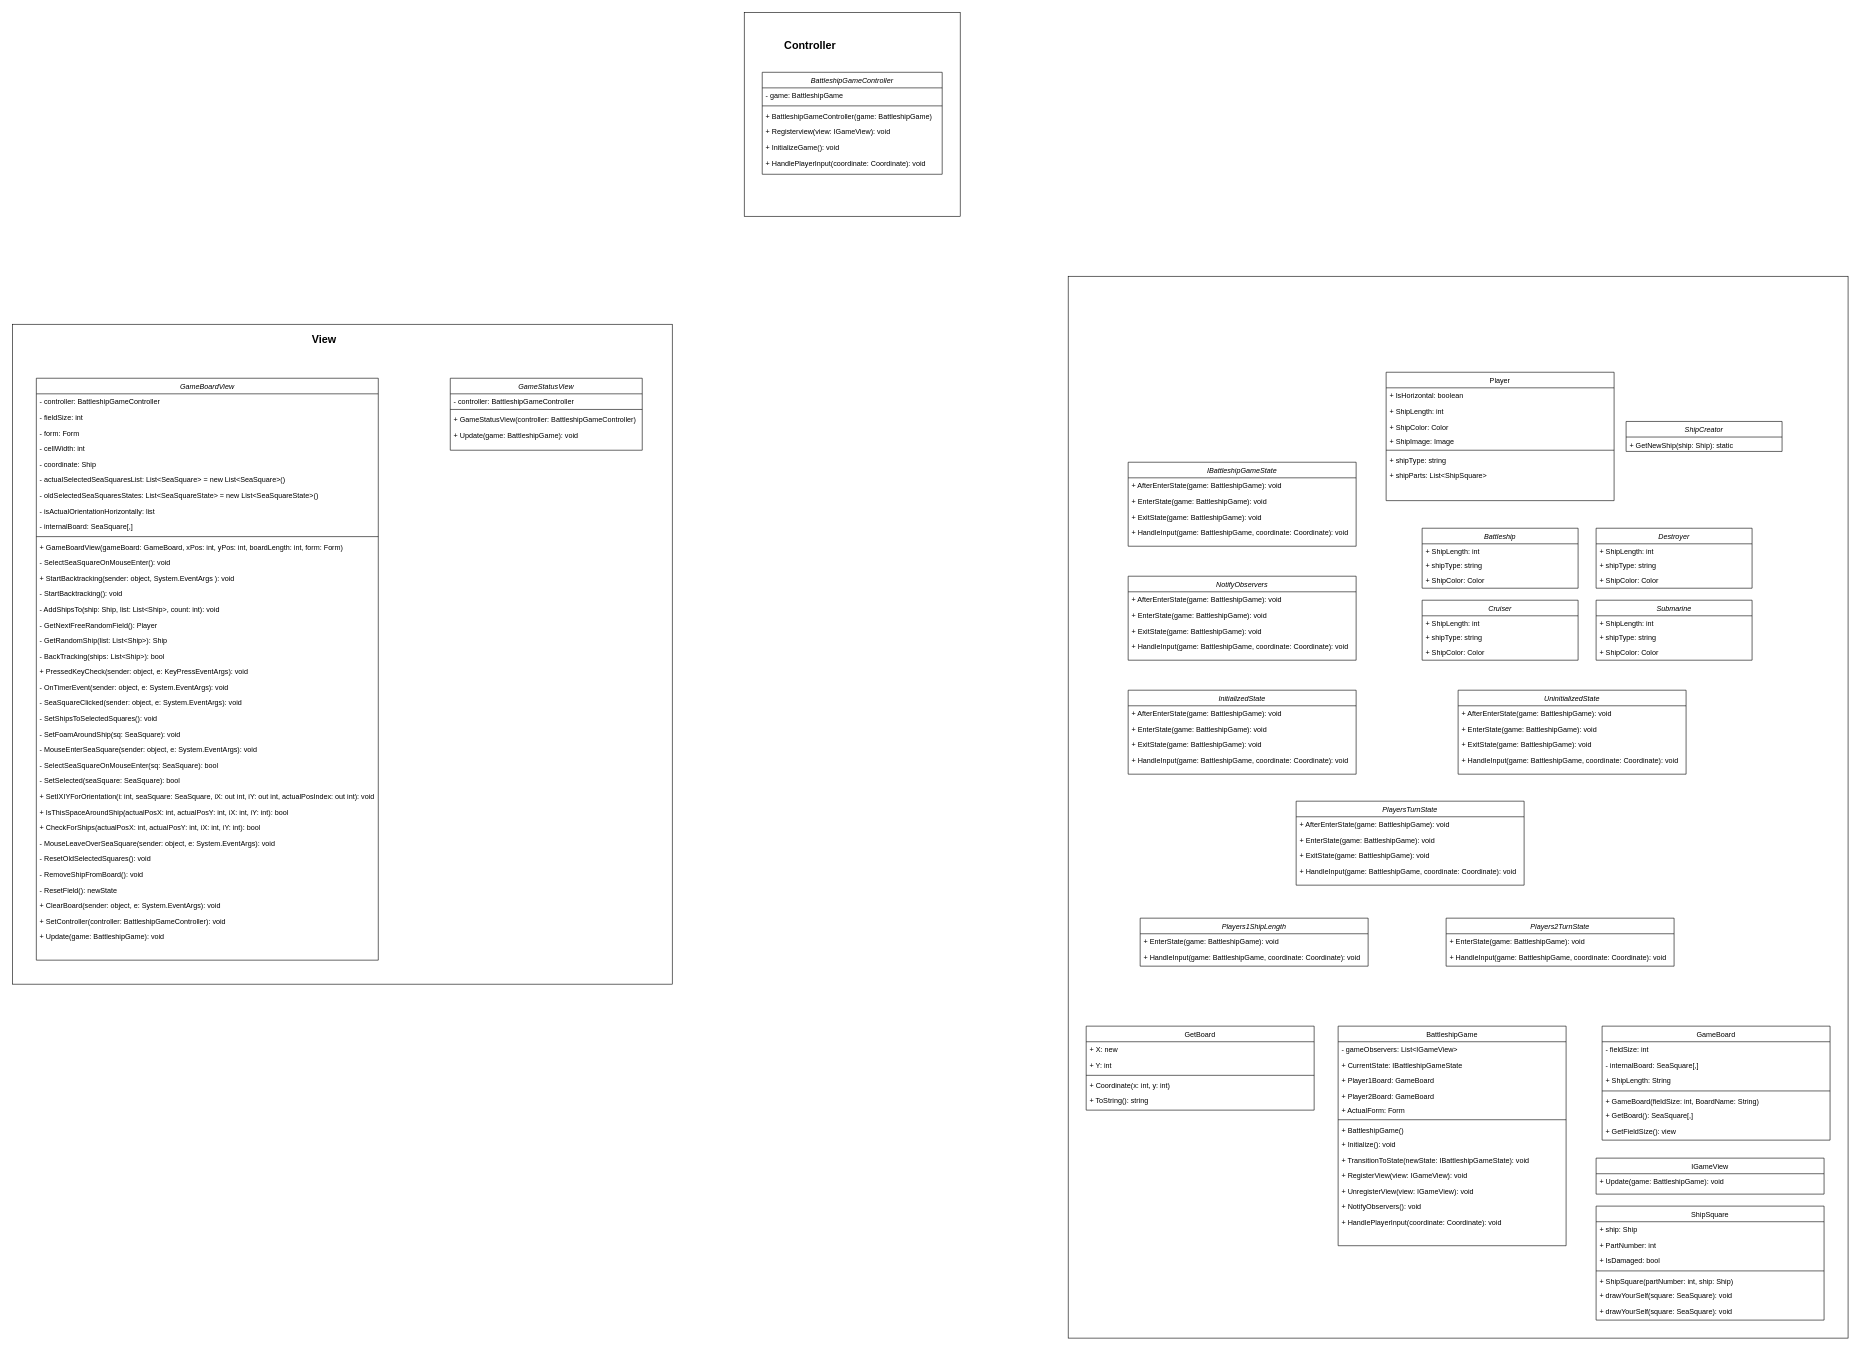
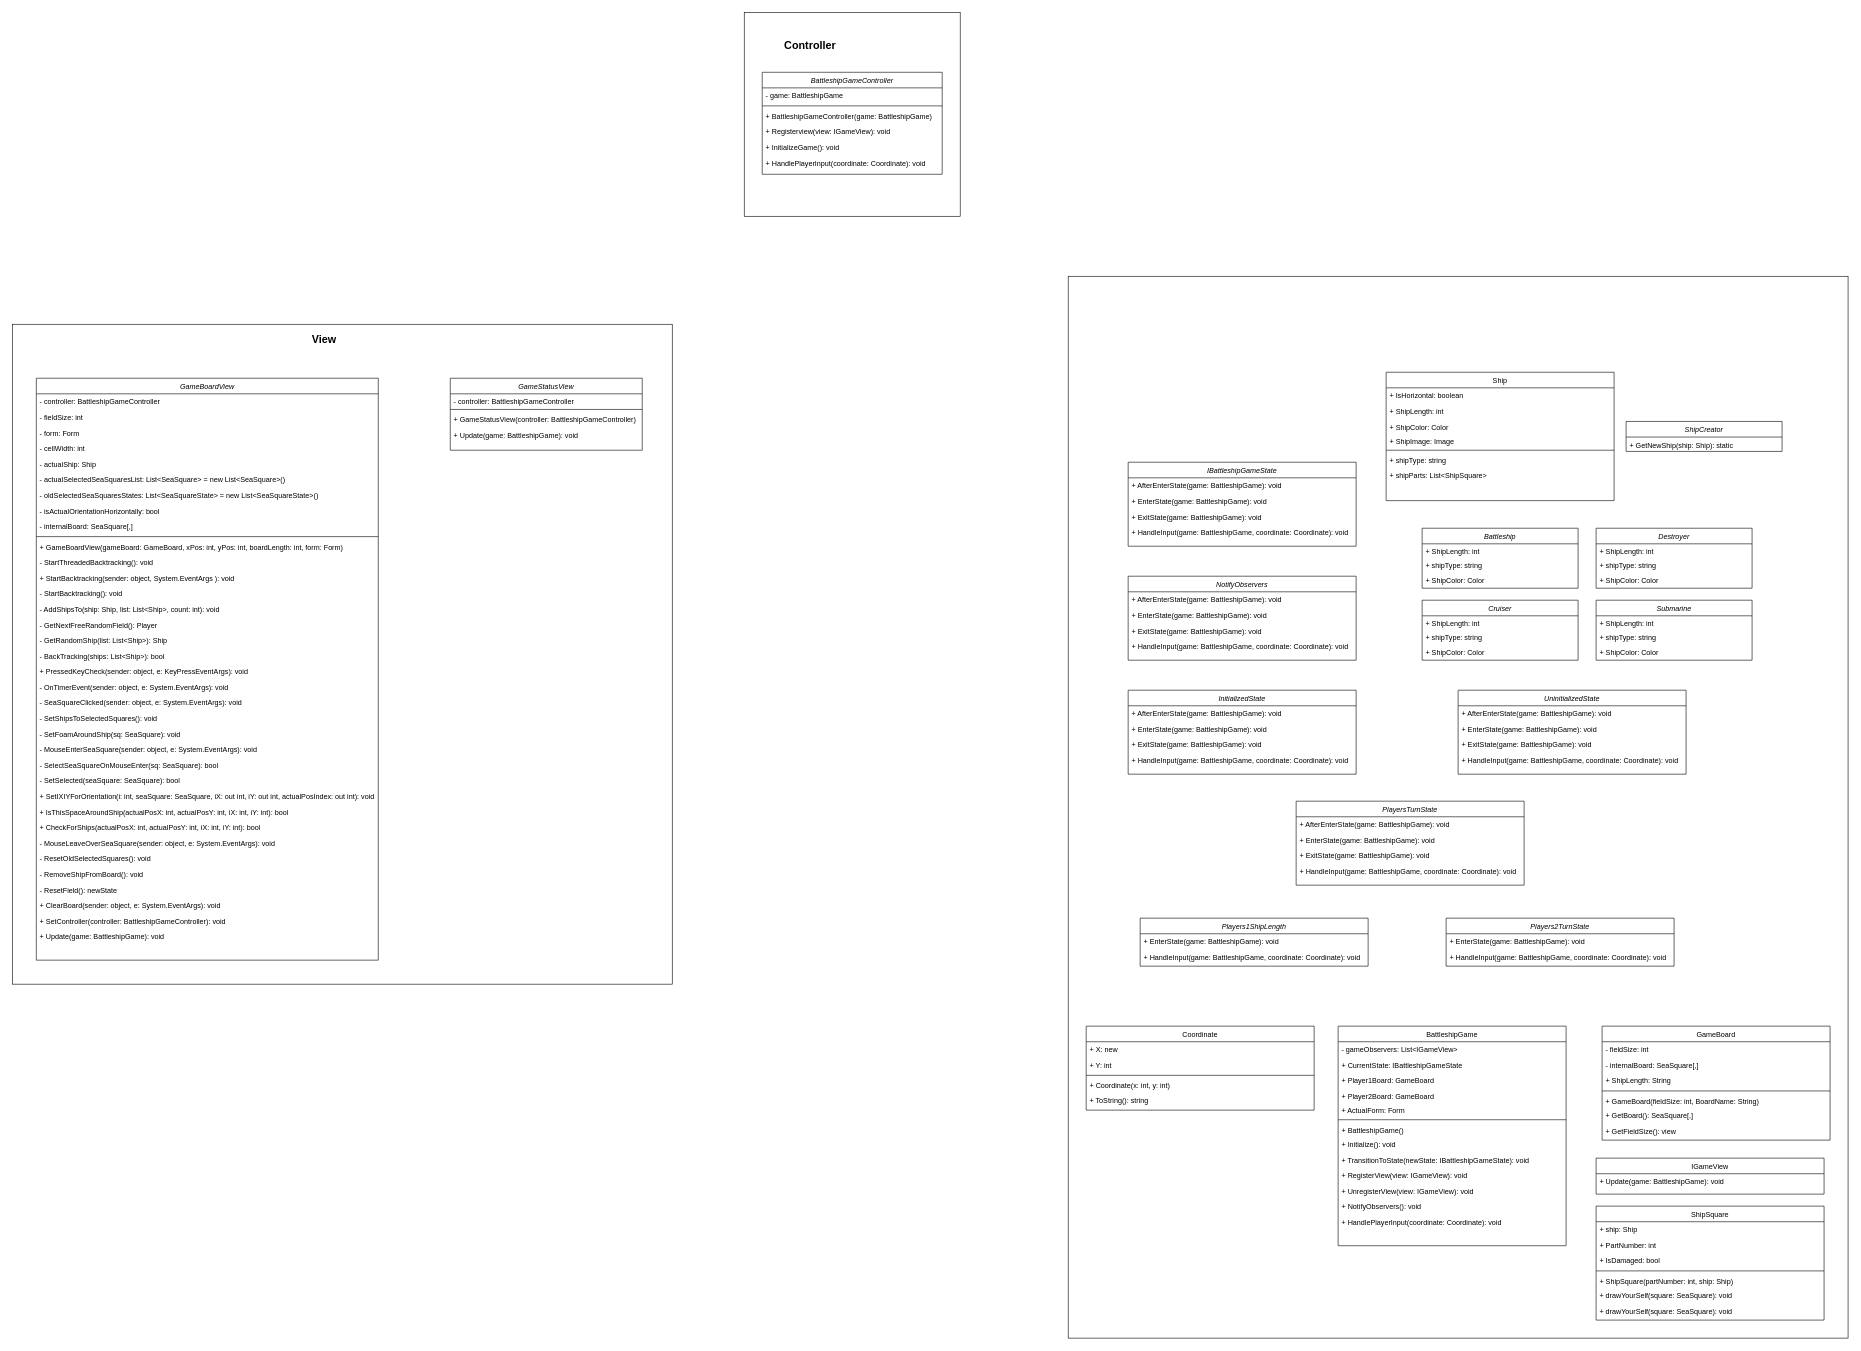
(1500, 380) -> (1500, 380)
(71, 464) -> (70, 464)
(107, 511) -> (108, 511)
(110, 563) -> (105, 563)
(1200, 1034) -> (1200, 1034)
